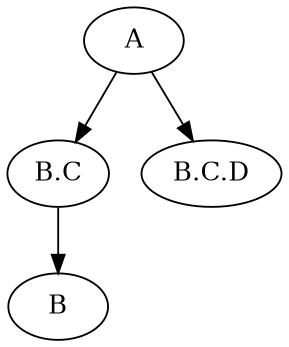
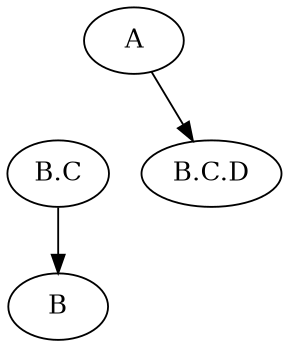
(101, 99) -> none
